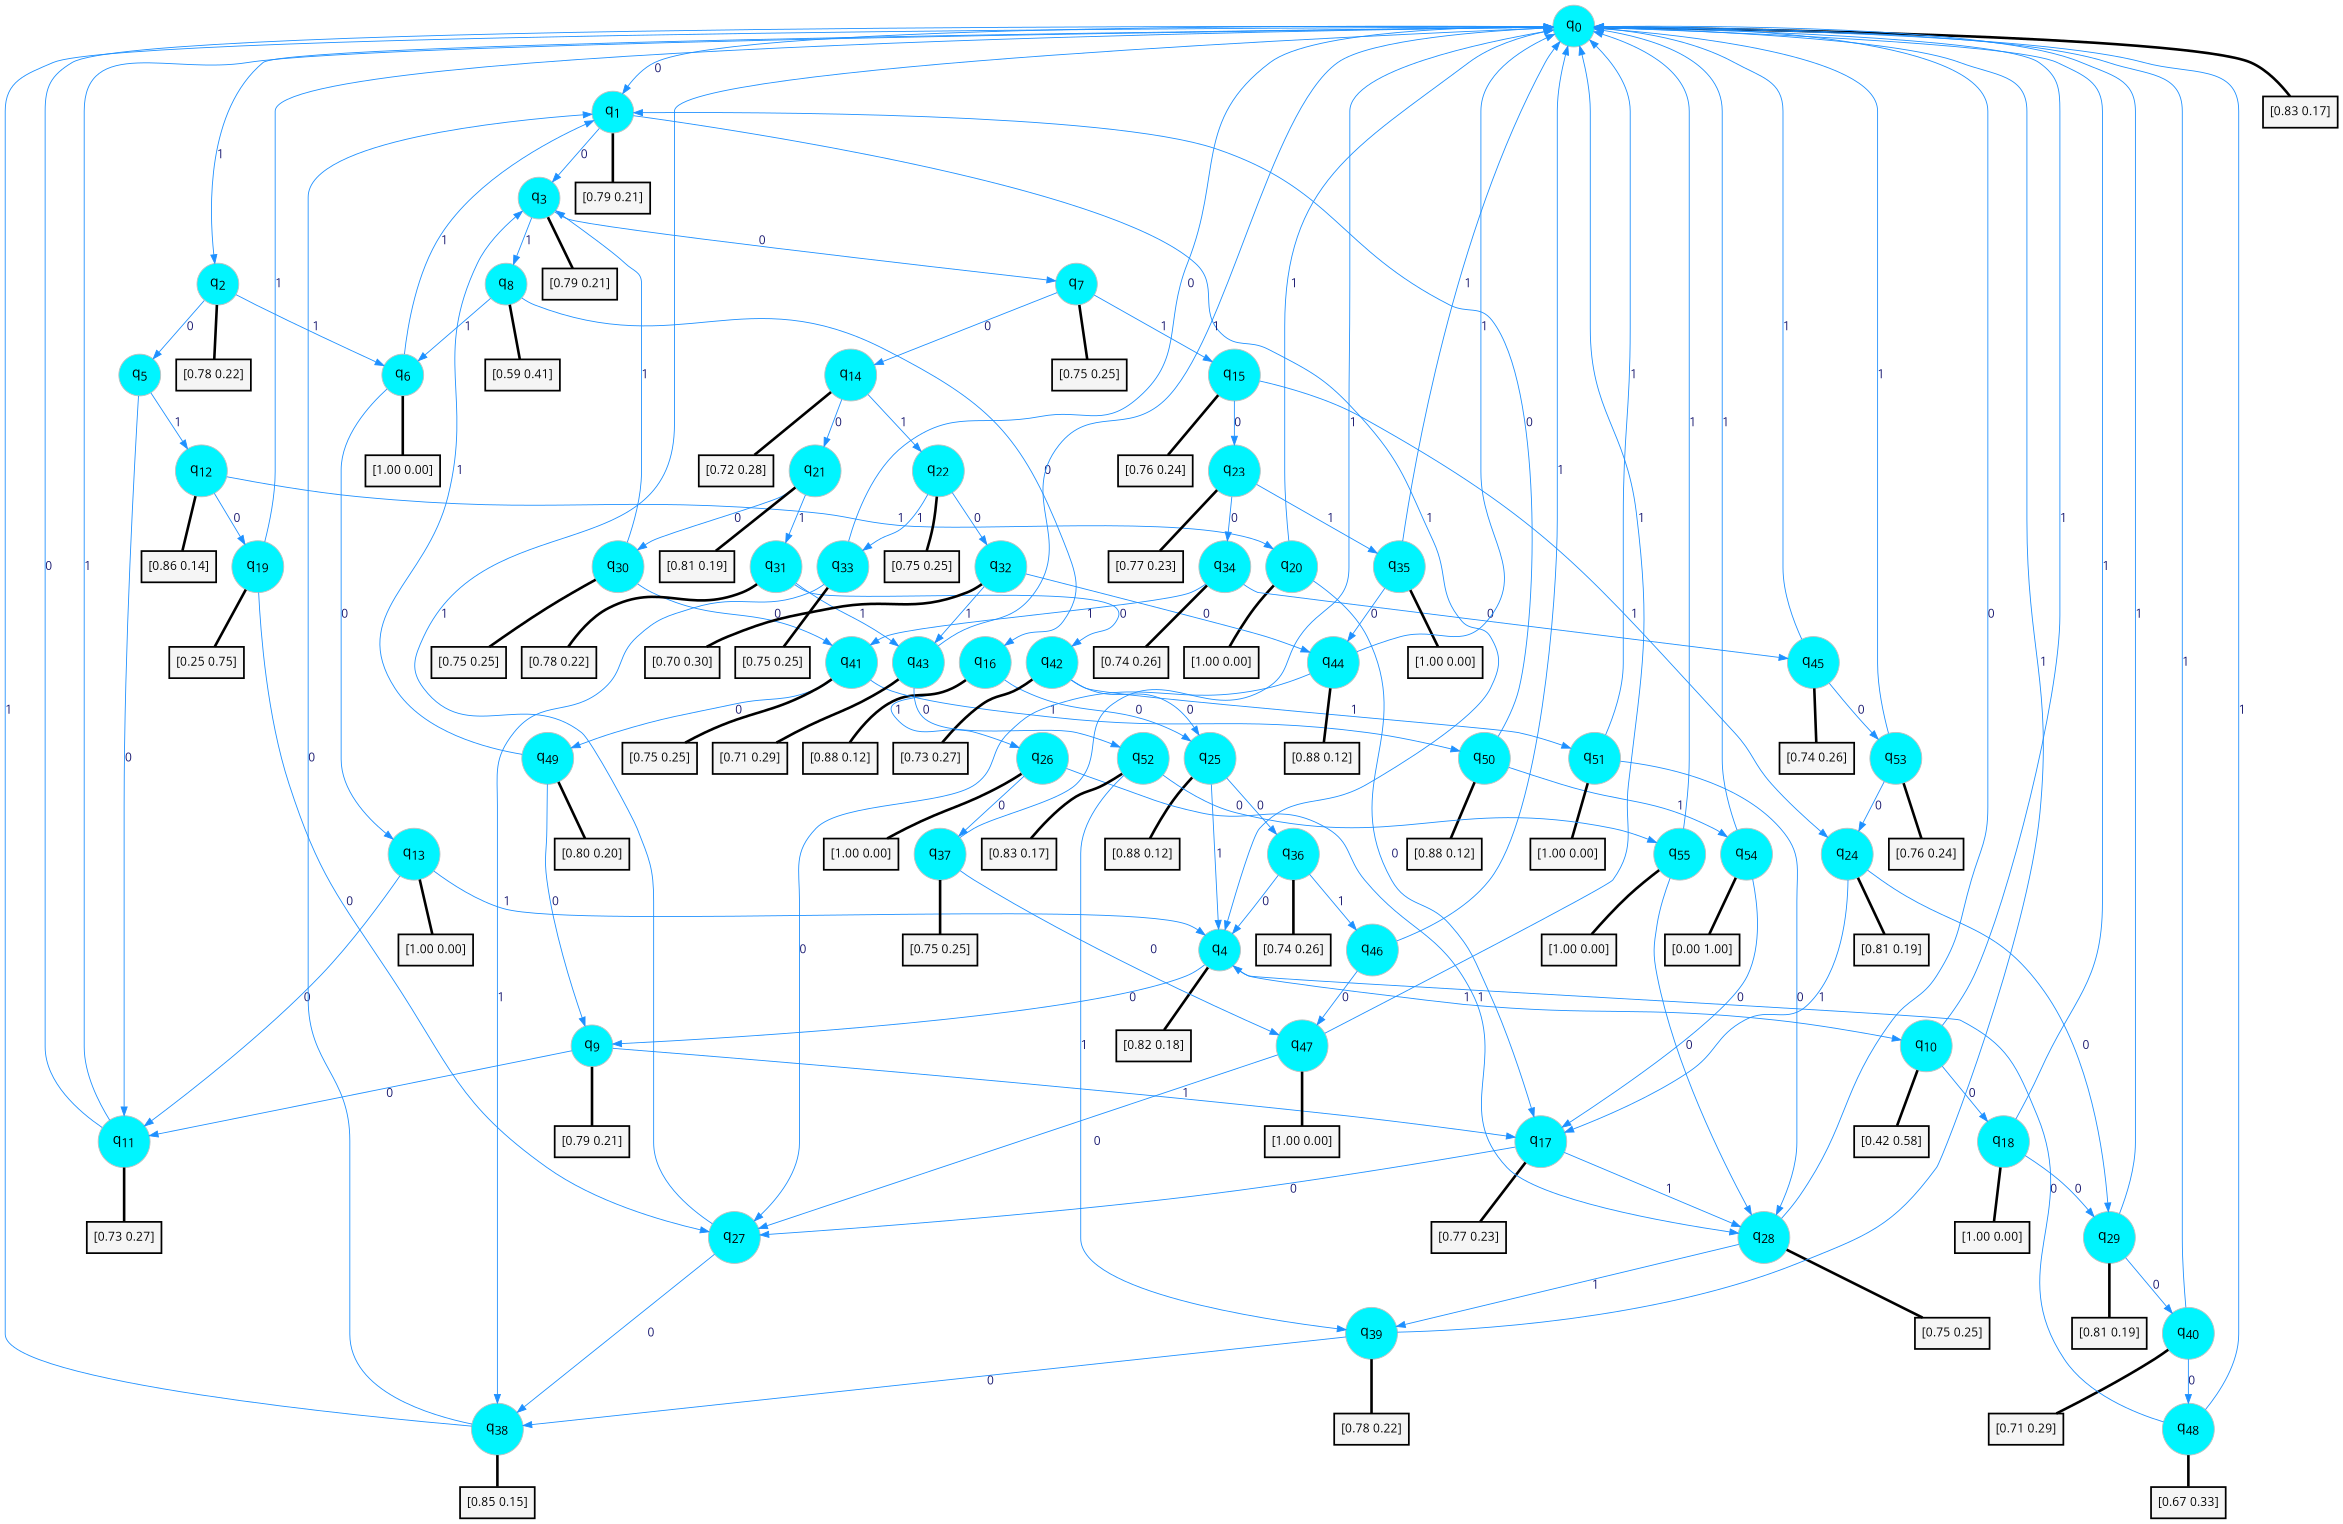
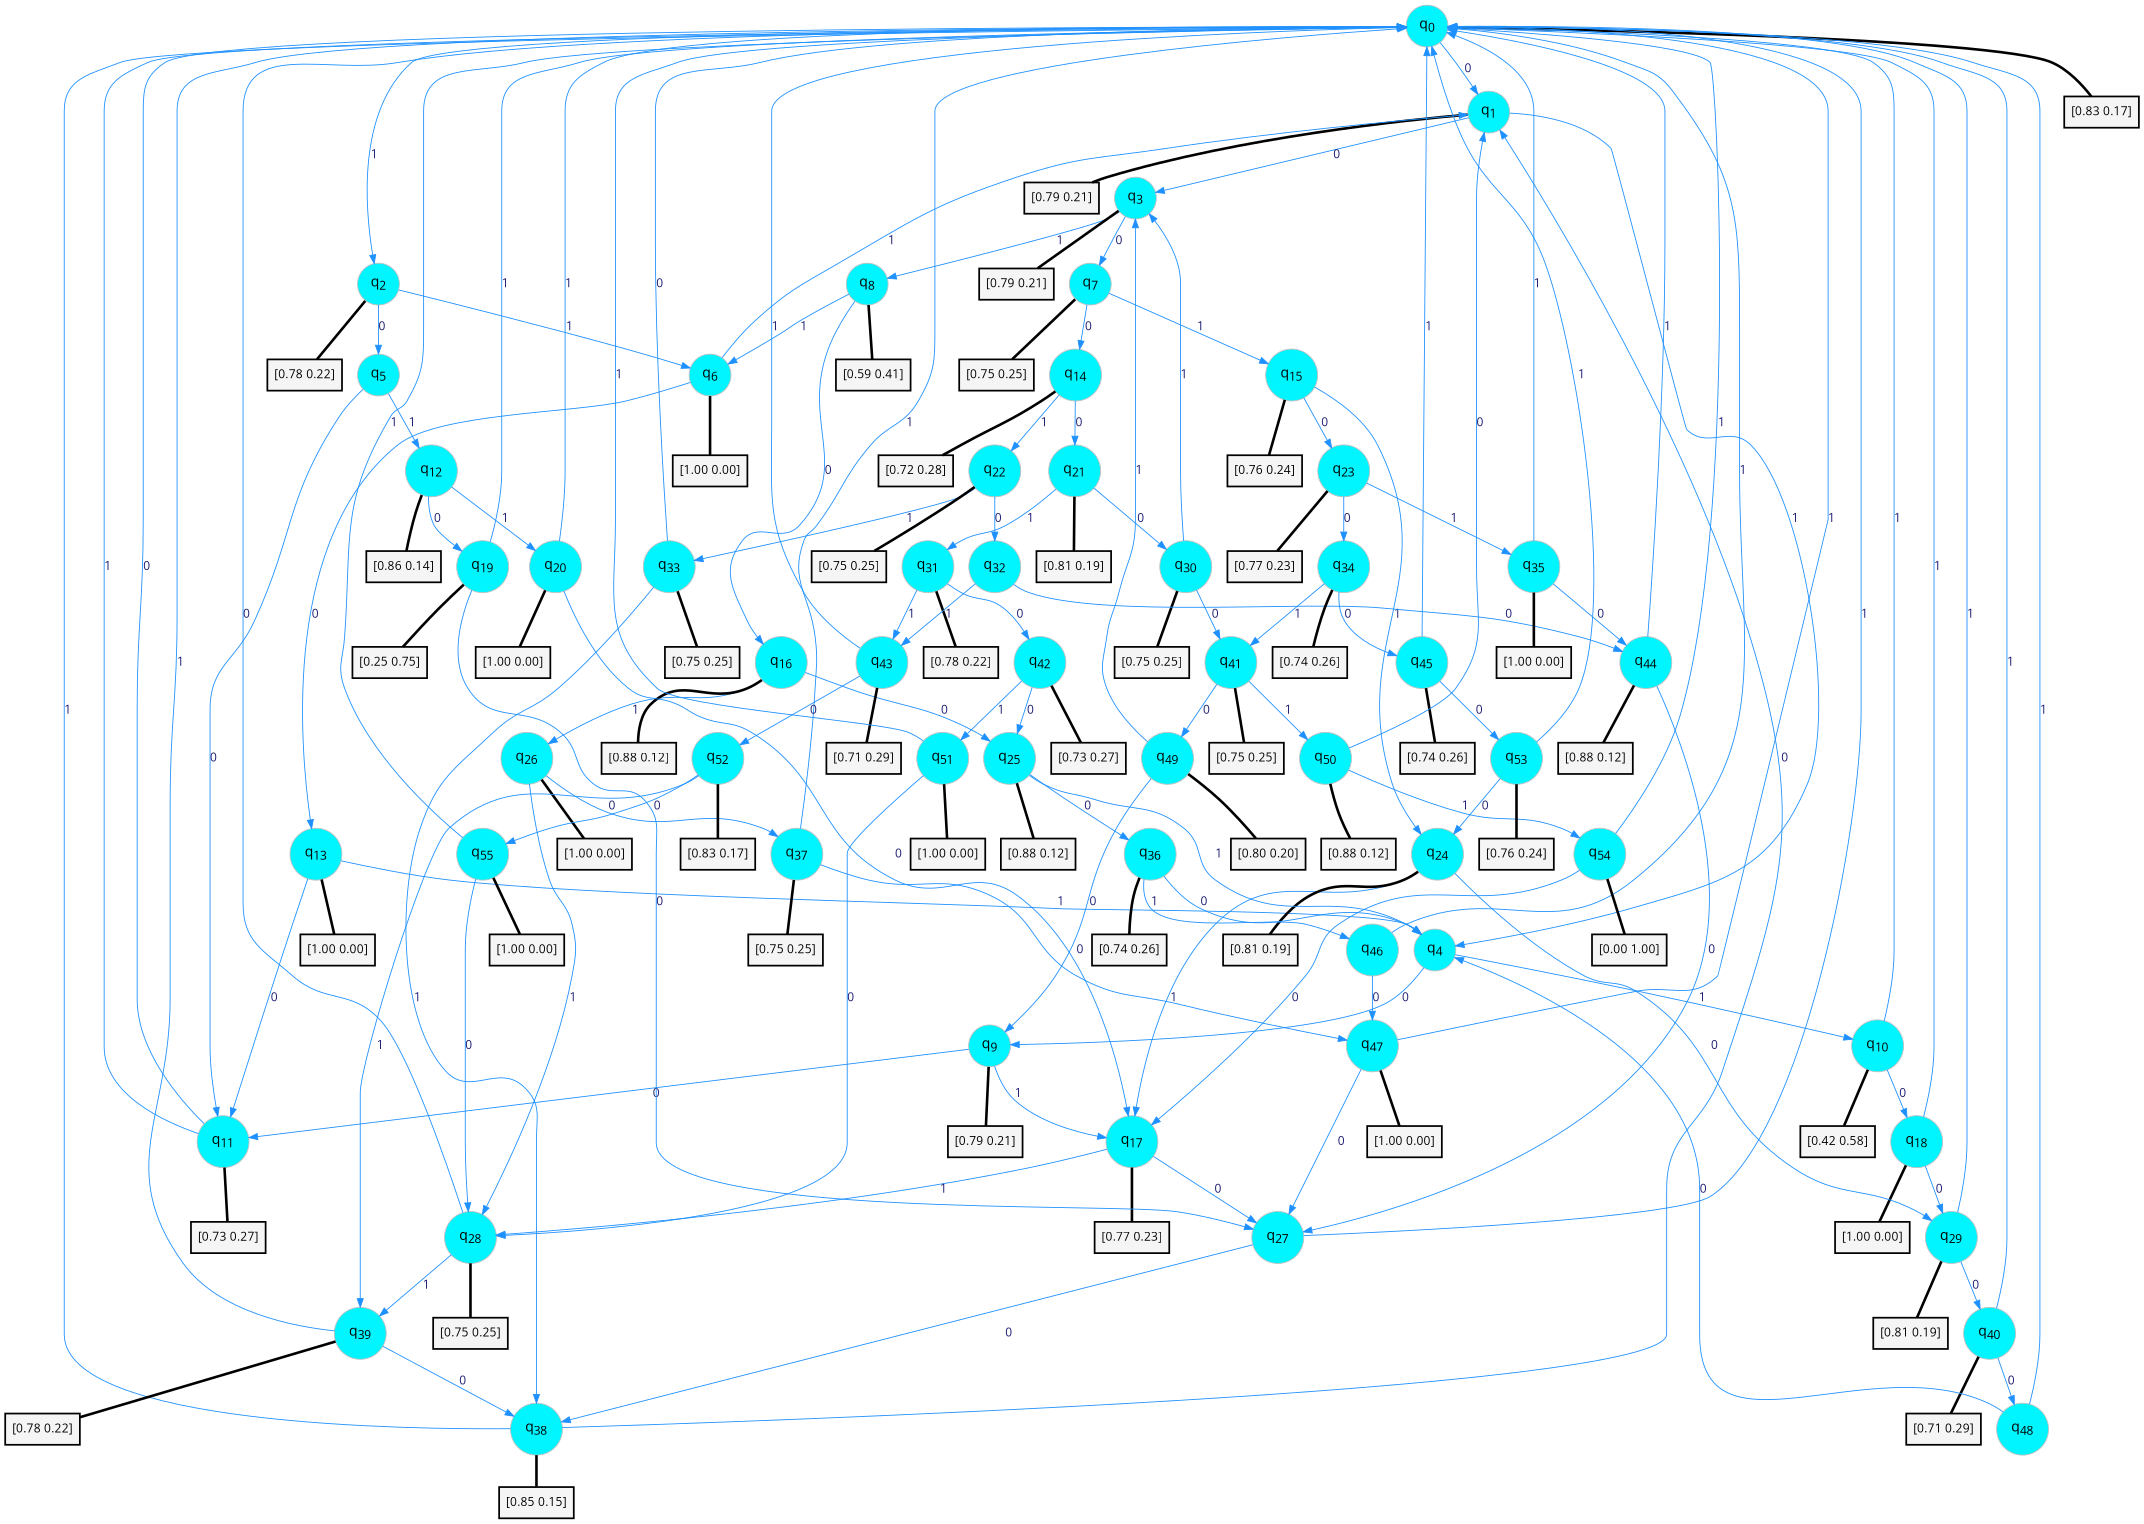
(682, 663) -> none
(1154, 1046) -> none
(2188, 1503) -> none
